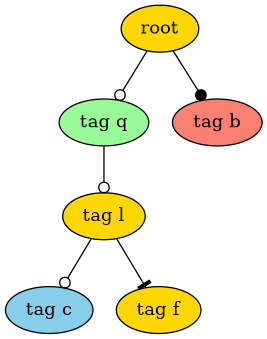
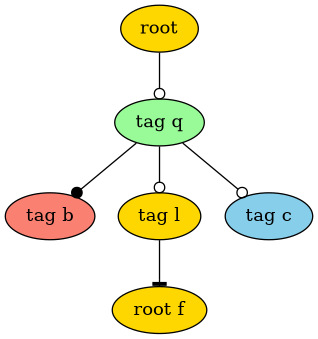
(186, 71) -> (109, 166)
(79, 258) -> (210, 166)
(159, 310) -> (160, 310)
